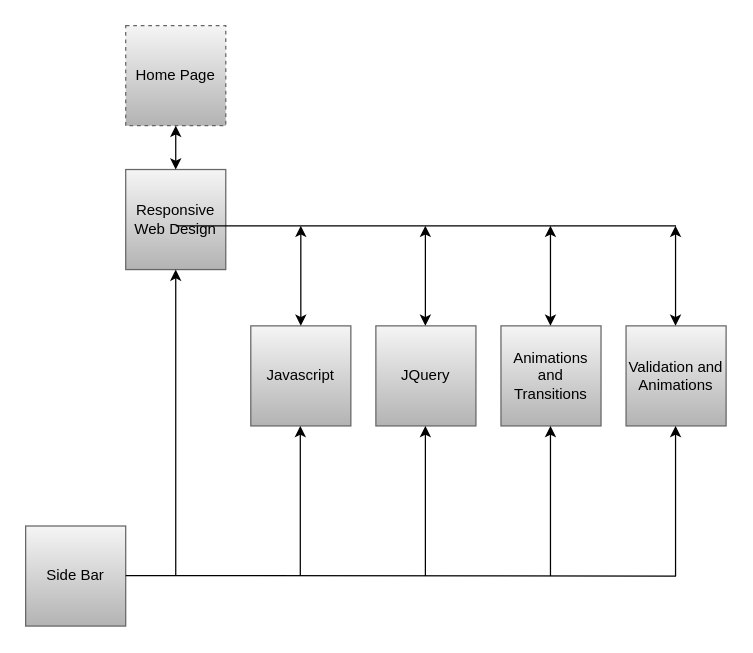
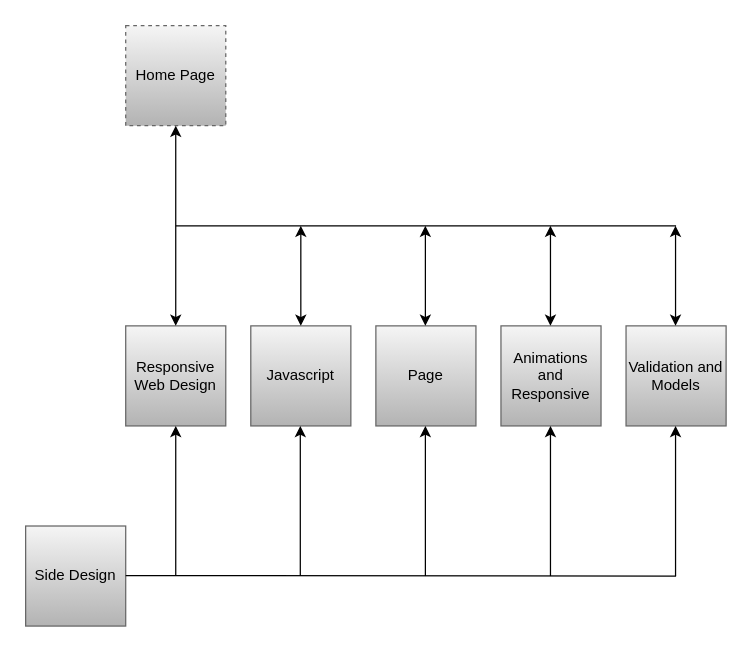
(176, 219) -> (176, 376)
(426, 376) -> (426, 376)
(551, 376) -> (551, 376)
(676, 376) -> (676, 376)
(76, 576) -> (76, 576)
